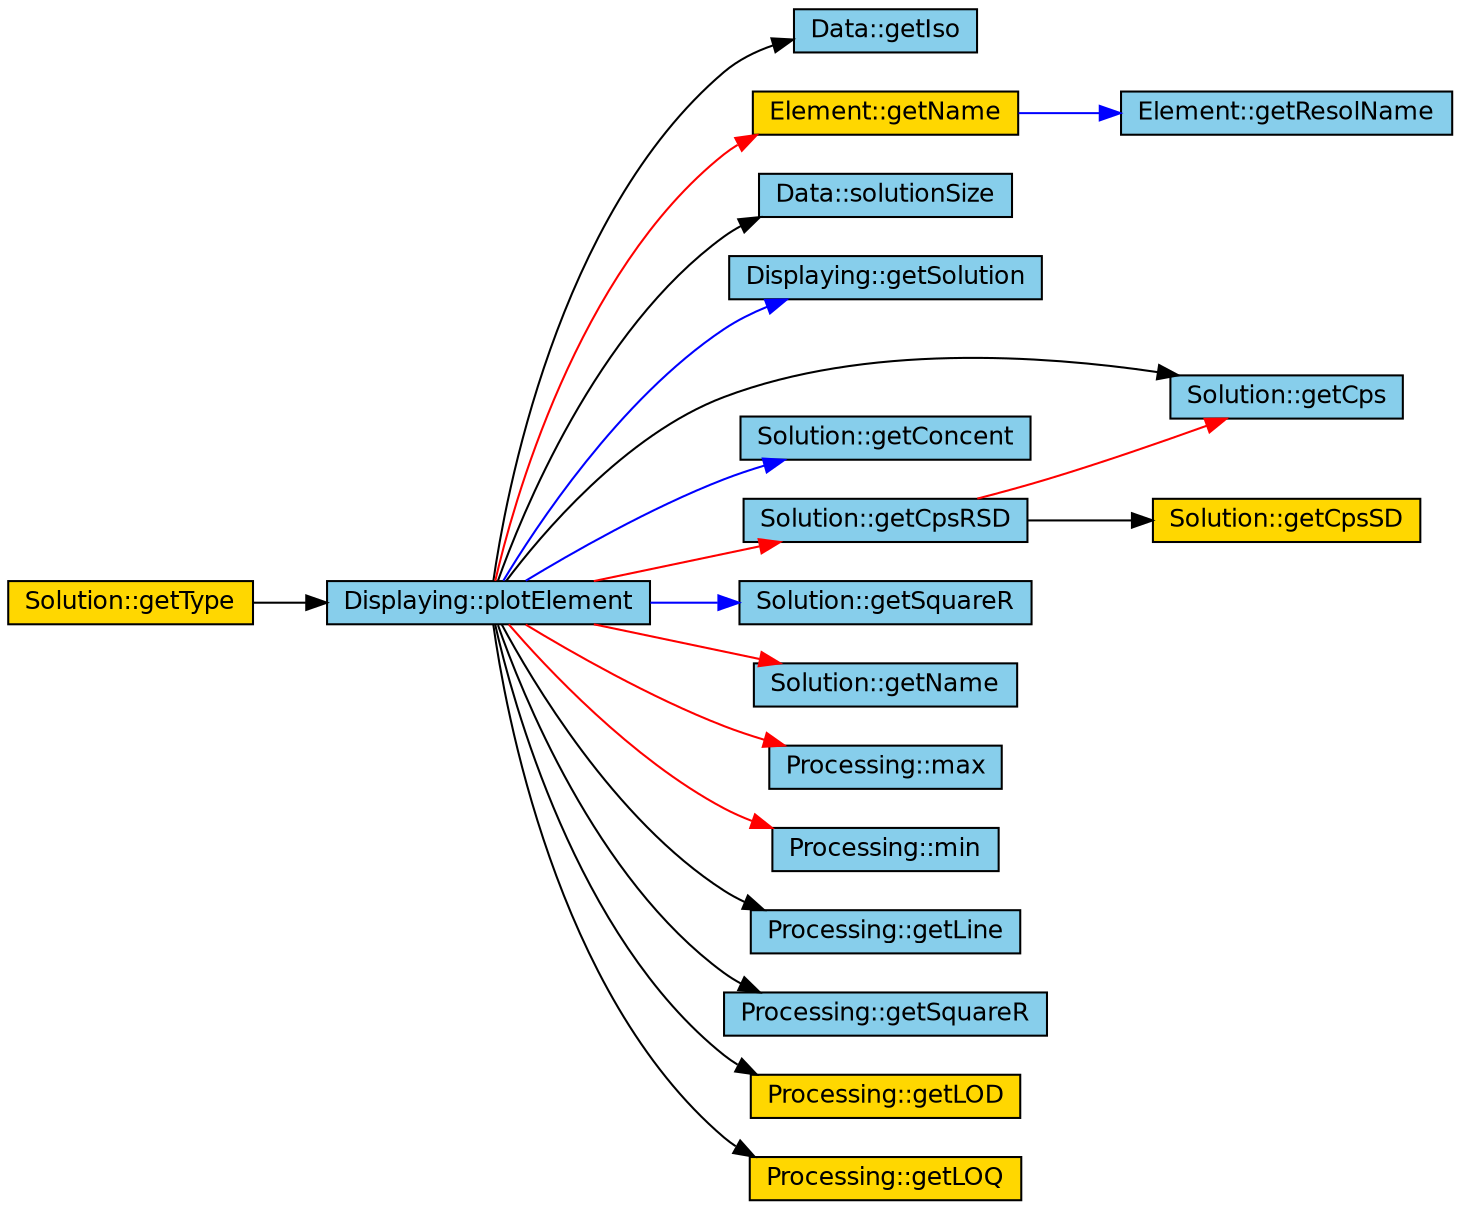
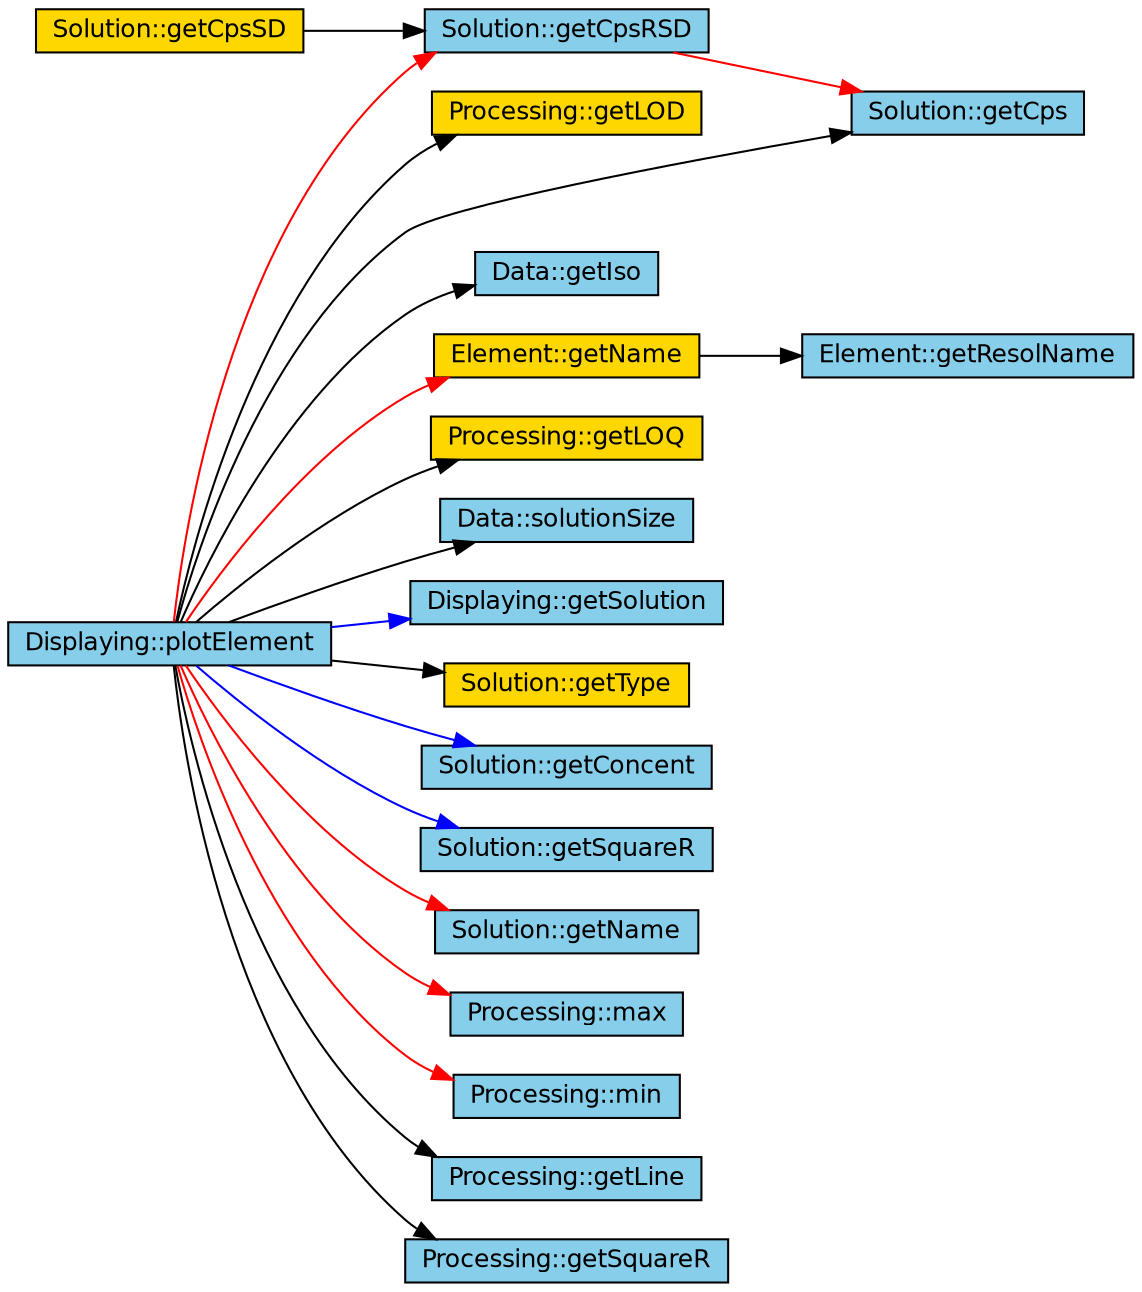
(1059, 113) -> (740, 356)
(1080, 520) -> (353, 31)
(280, 603) -> (377, 665)
